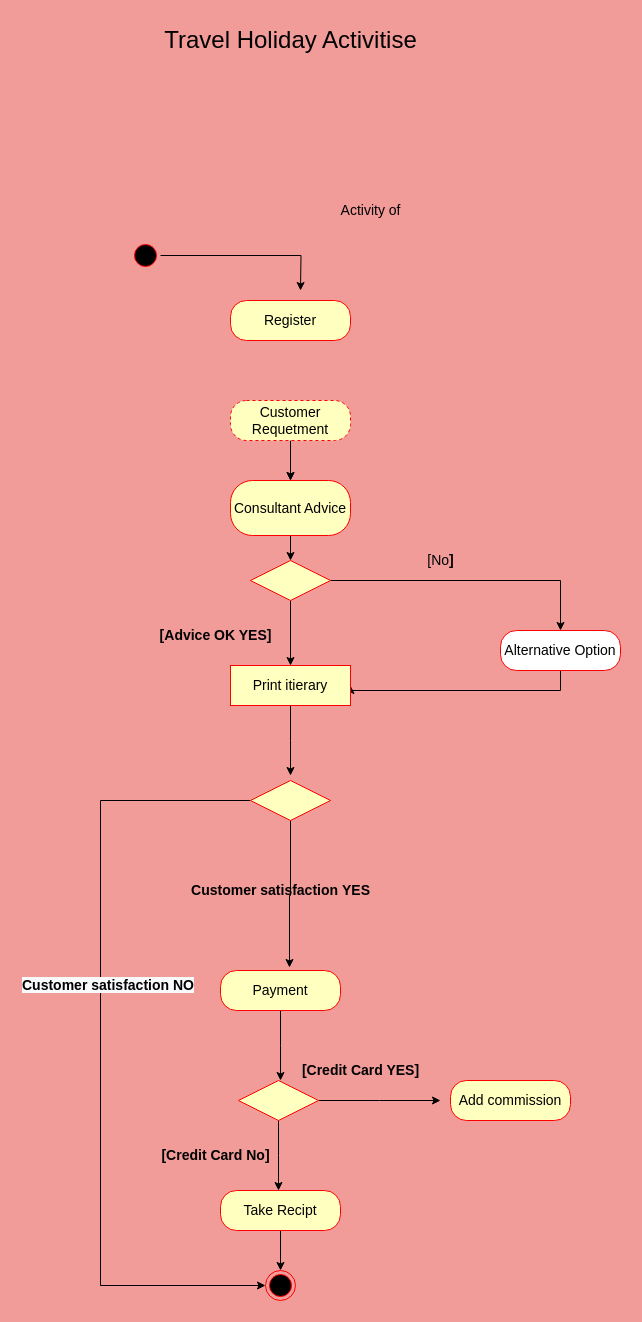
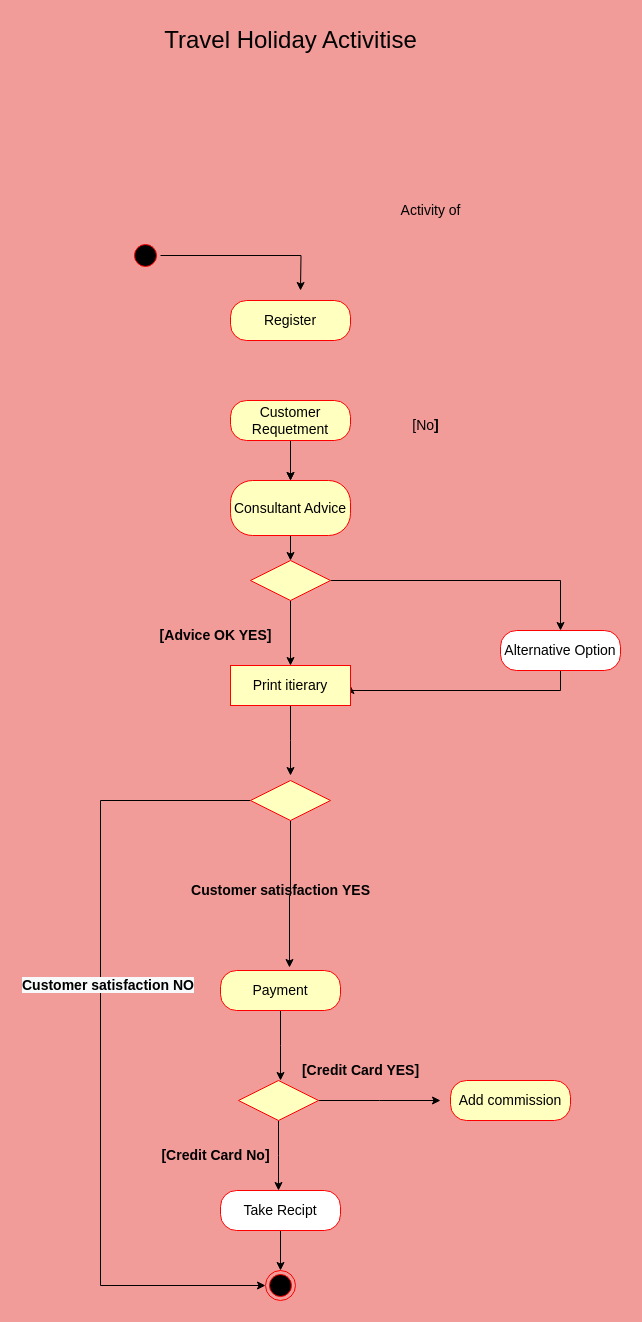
(371, 211) -> (431, 211)
(291, 421) -> (291, 421)
(441, 561) -> (426, 426)
(281, 1211) -> (281, 1211)
